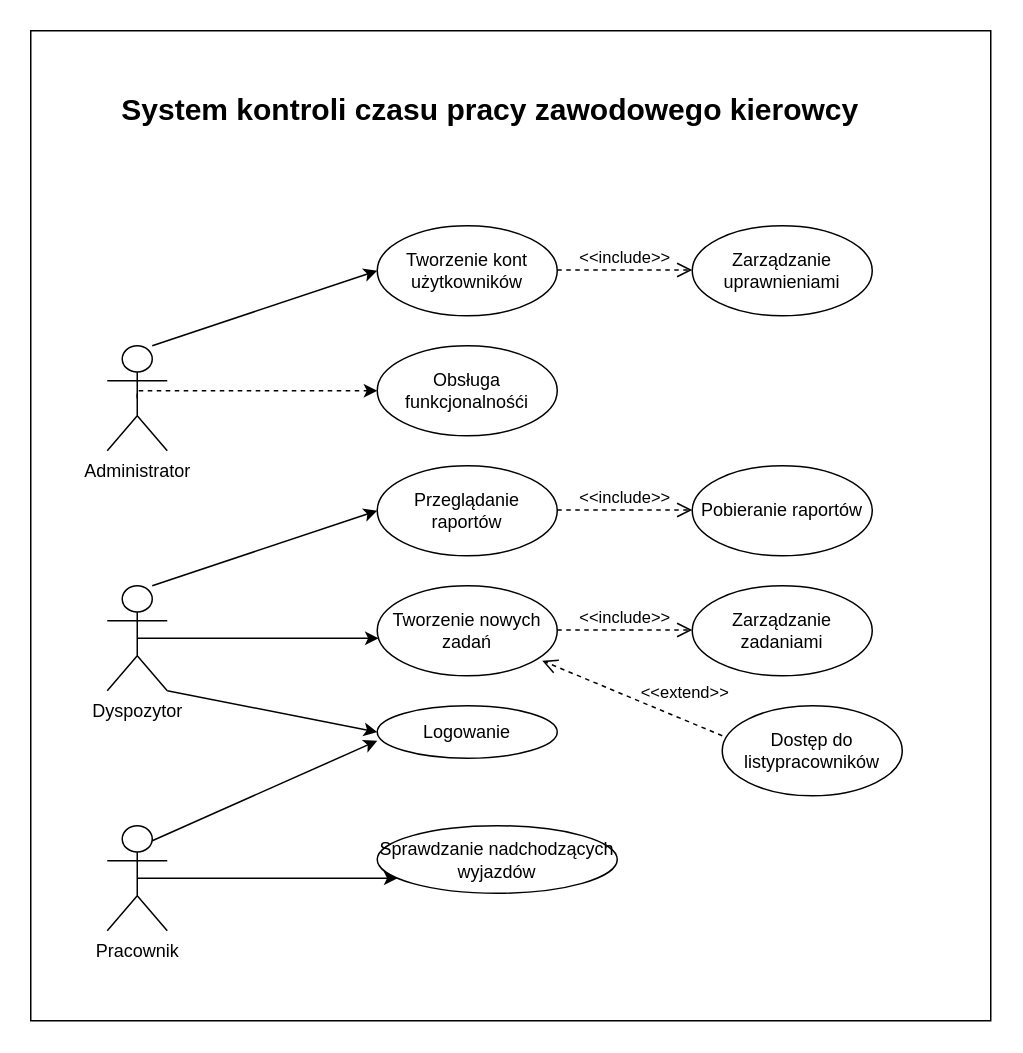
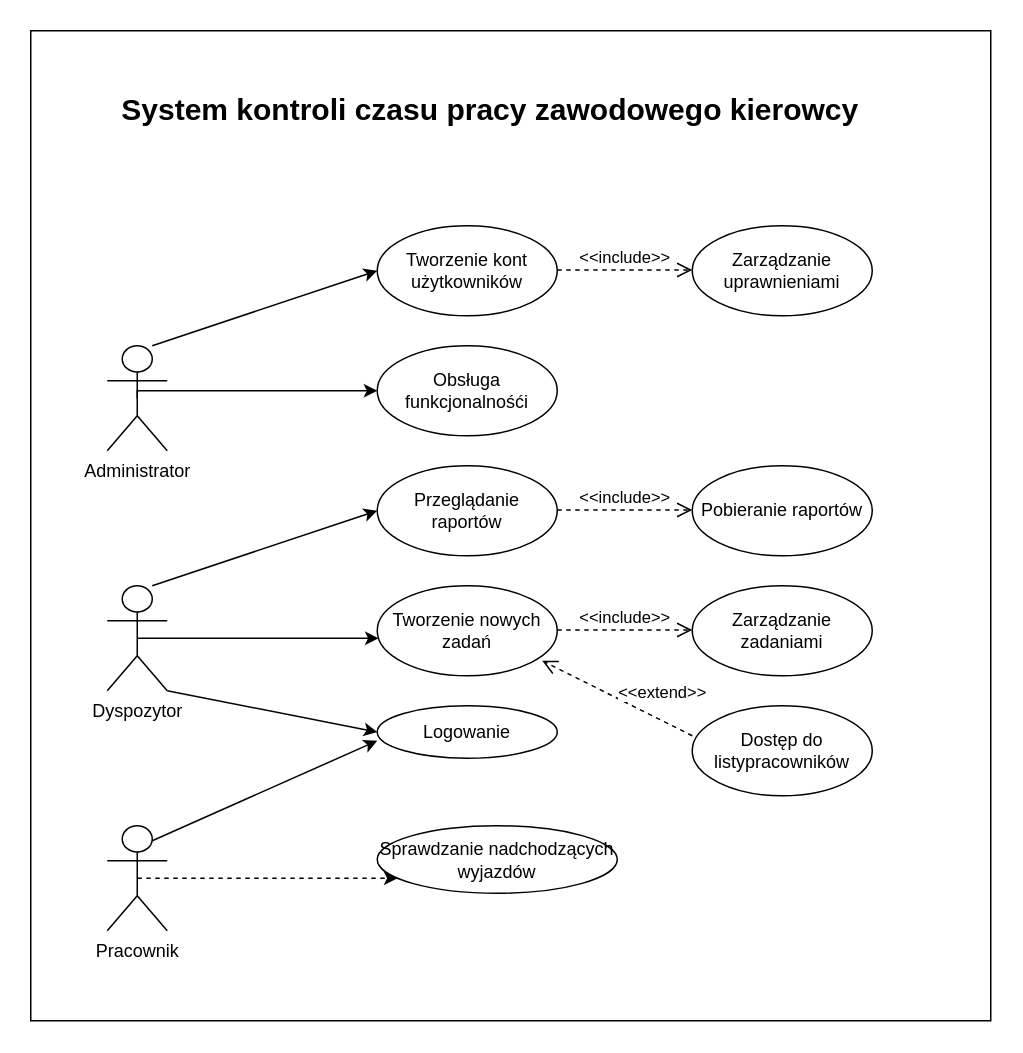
(252, 391) -> (252, 391)
(812, 751) -> (782, 751)
(263, 878) -> (263, 878)
